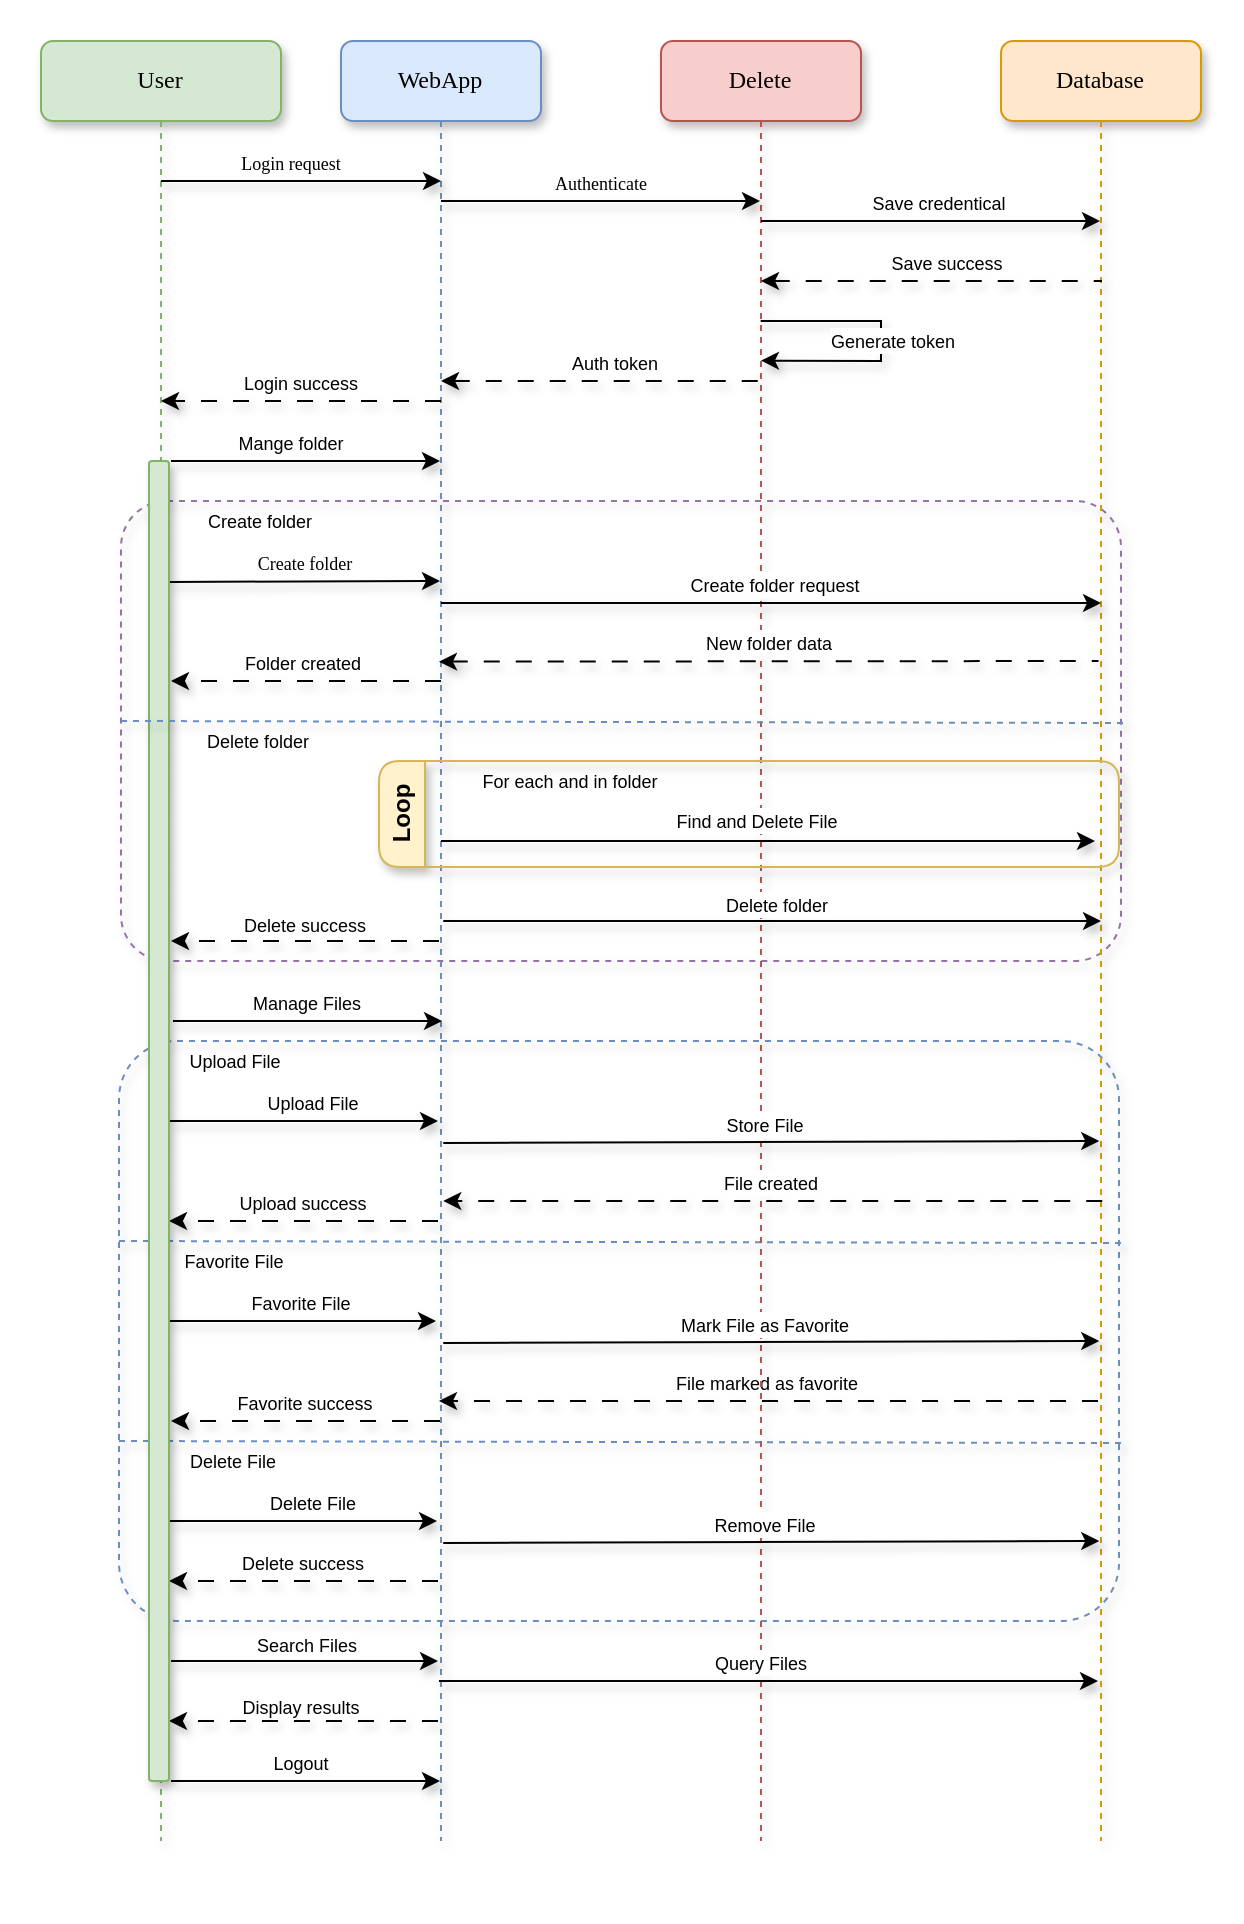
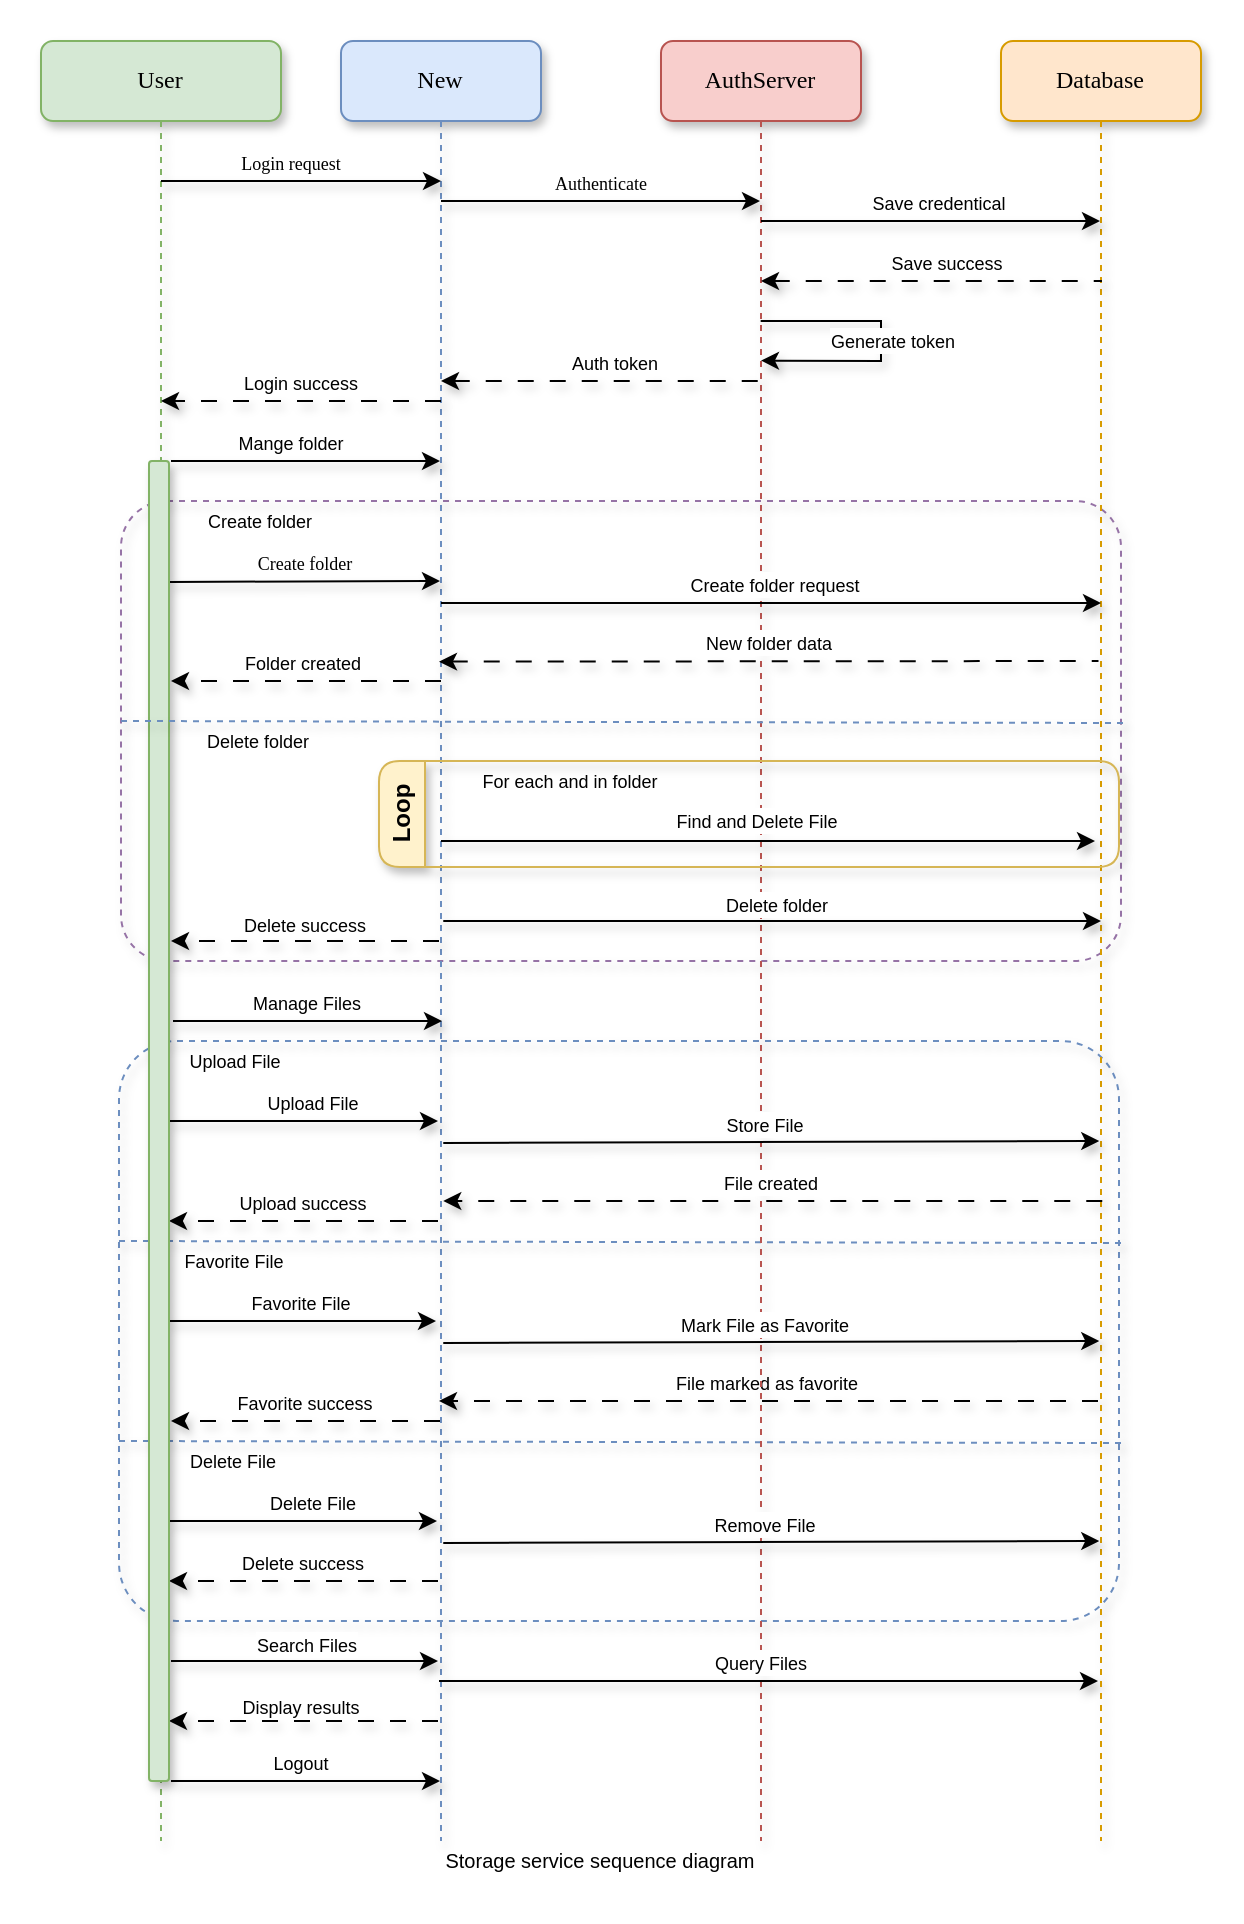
(441, 81) -> (441, 81)
(761, 81) -> (761, 81)
none -> (601, 1861)
